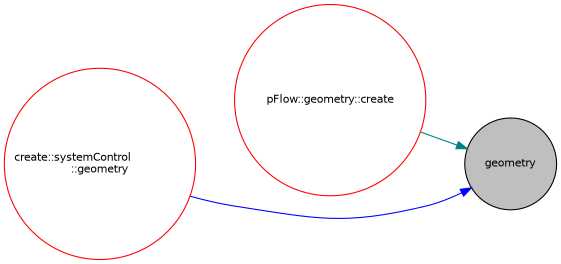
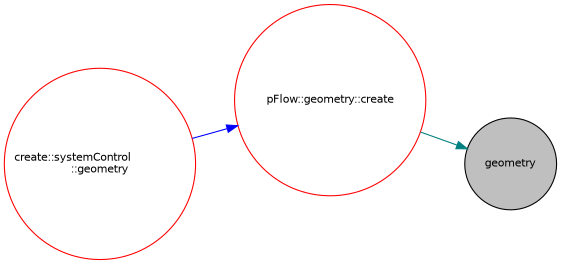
(327, 218) -> (210, 134)
